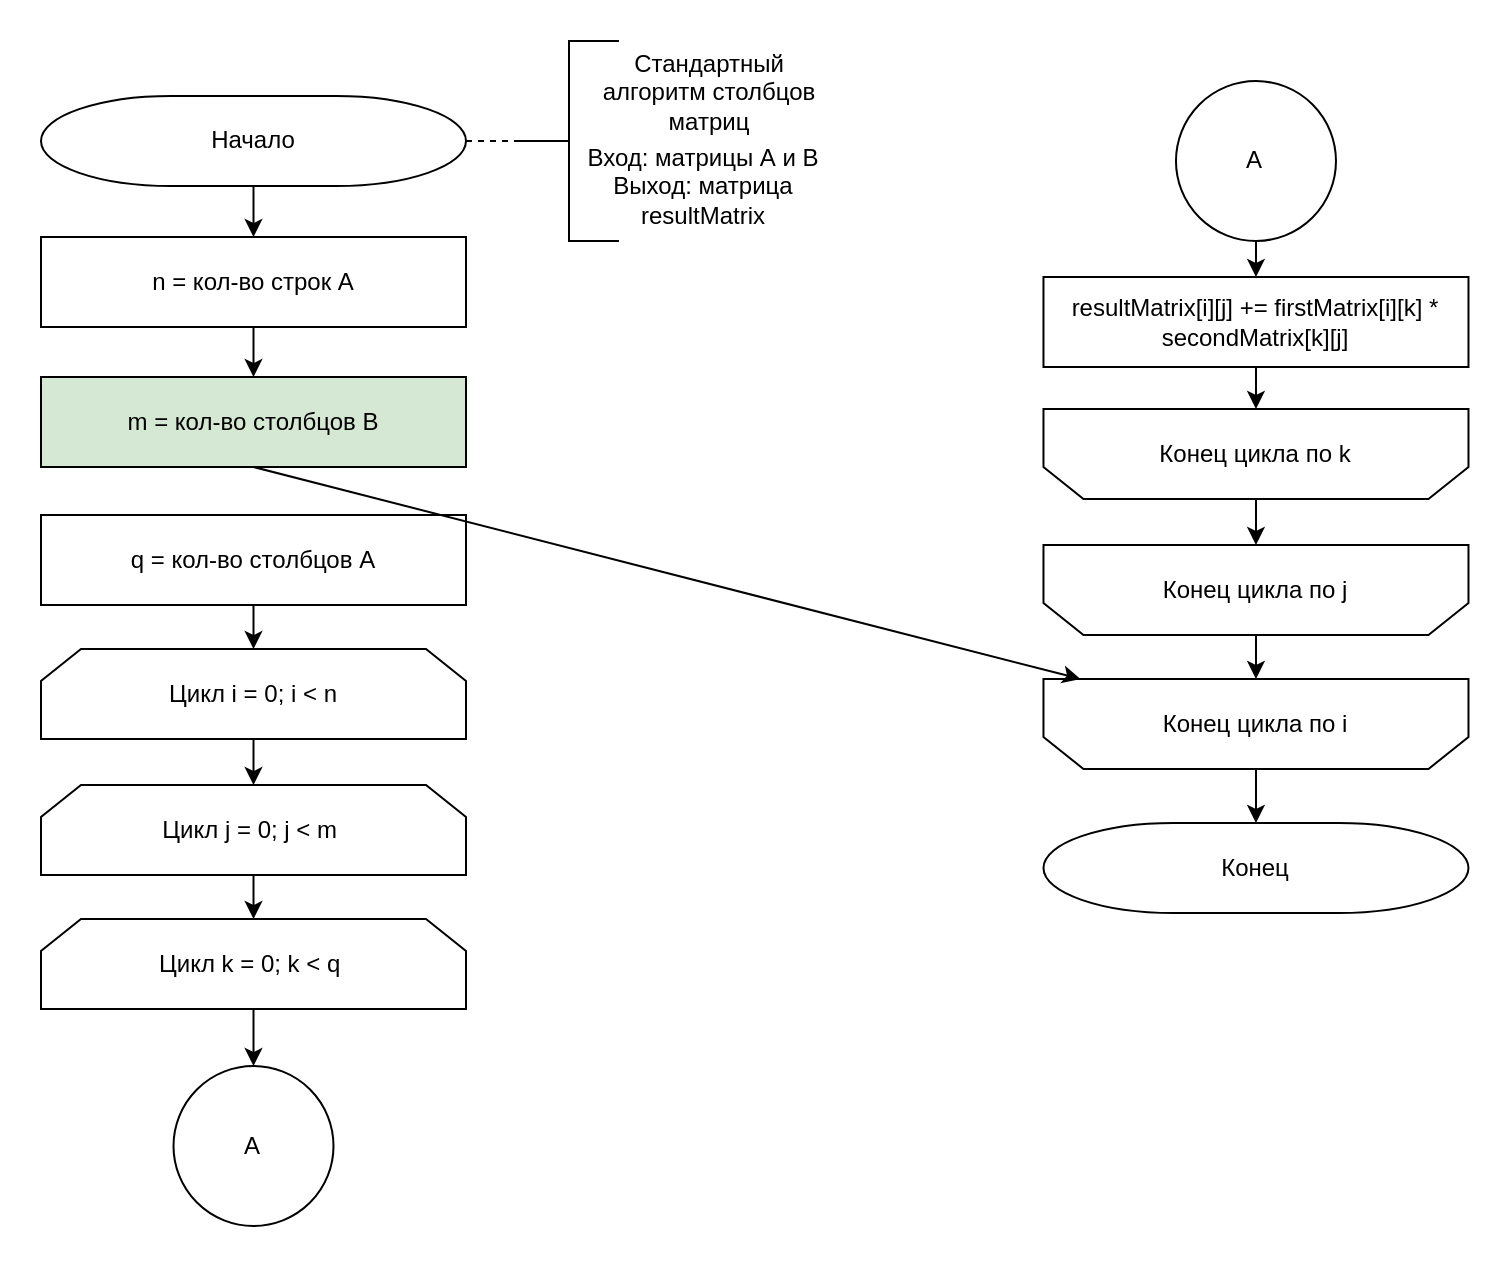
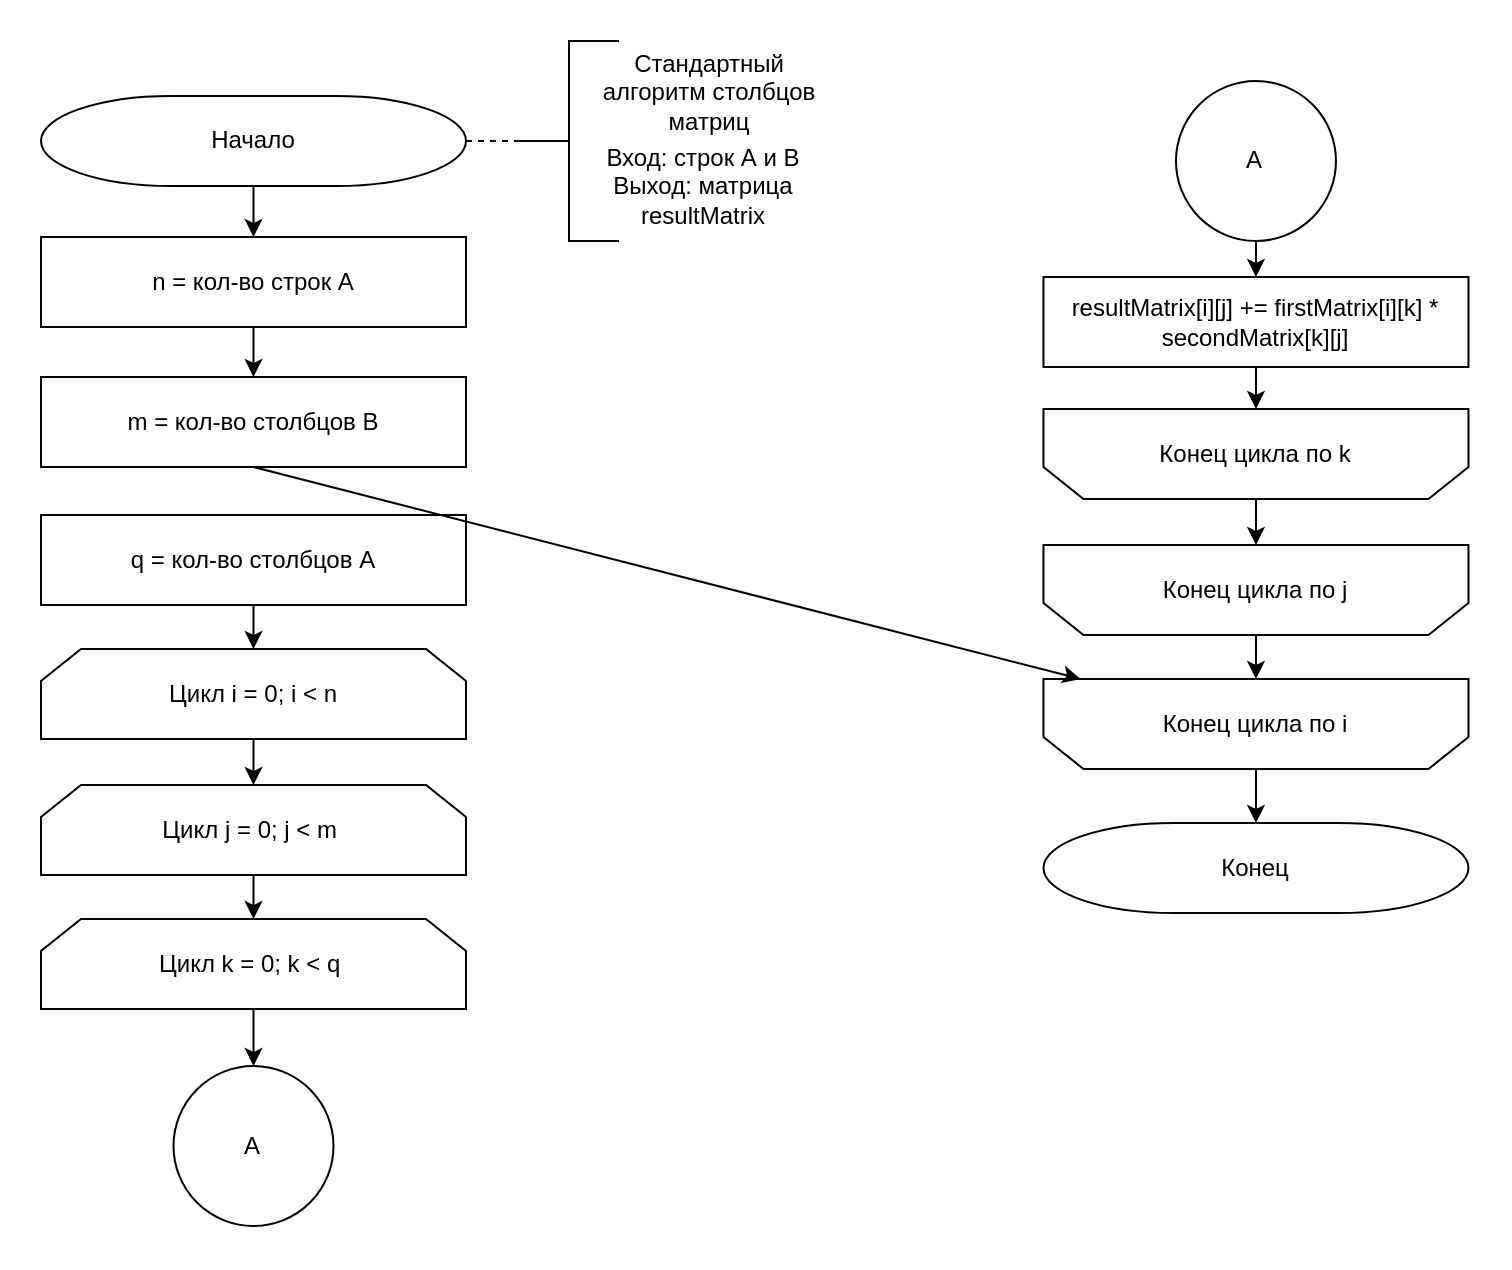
(704, 187) -> (704, 187)
(254, 422) -> (254, 422)
